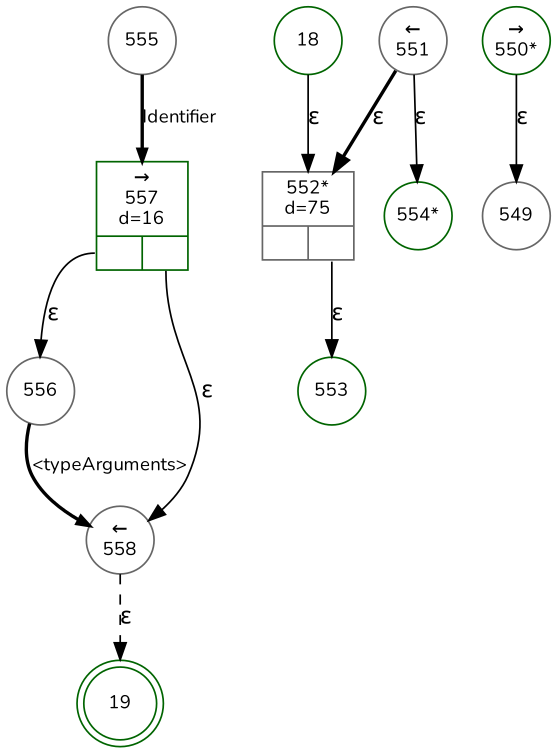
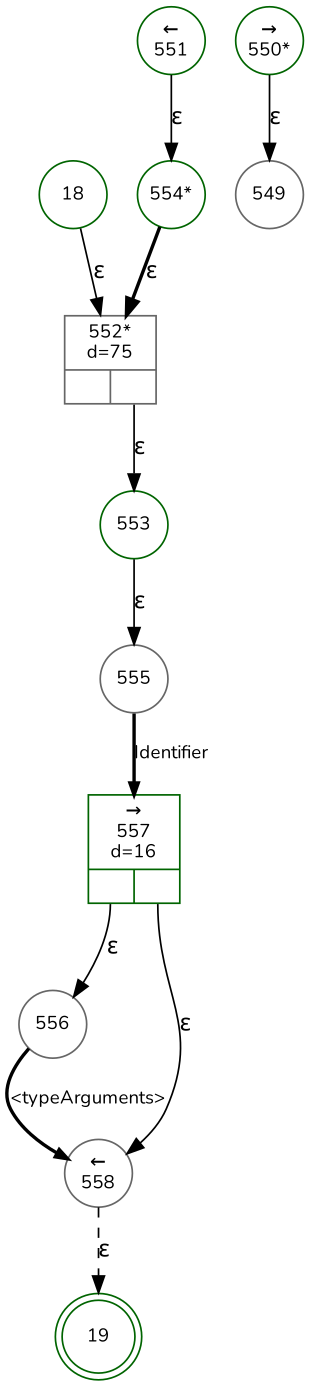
(413, 41) -> (171, 41)
(369, 114) -> (146, 263)
none -> (134, 593)
